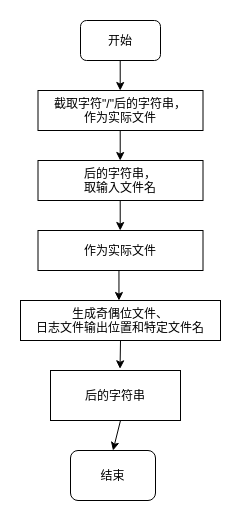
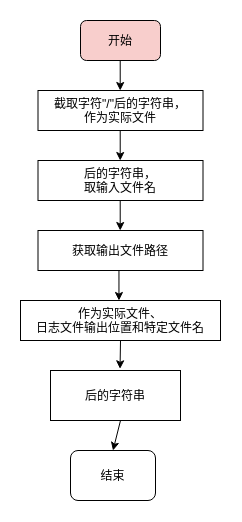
(121, 41) -> (121, 41)
(120, 251) -> (120, 251)
(120, 314) -> (120, 314)
